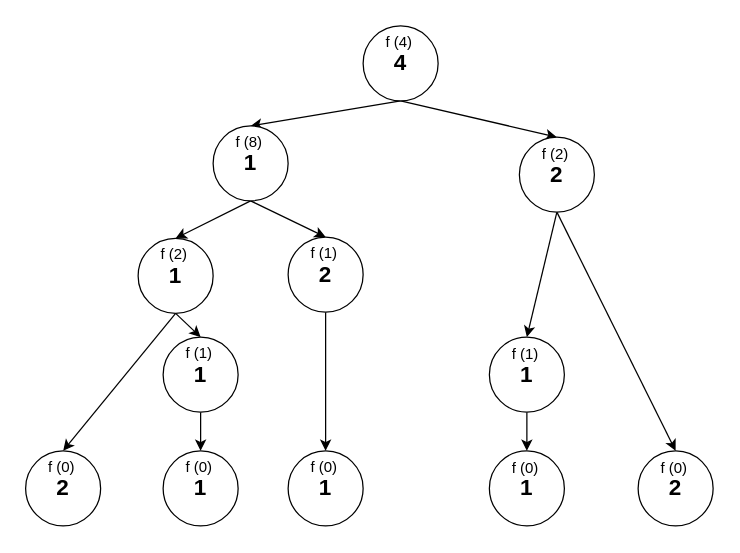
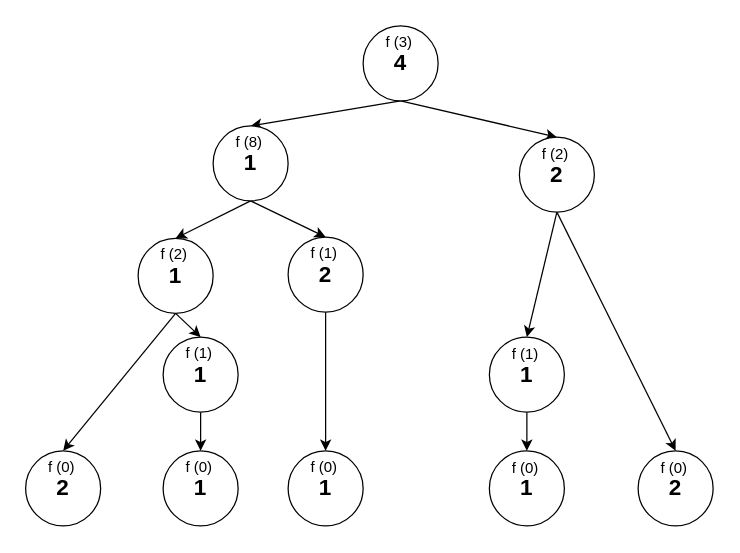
(399, 42) -> (399, 42)
